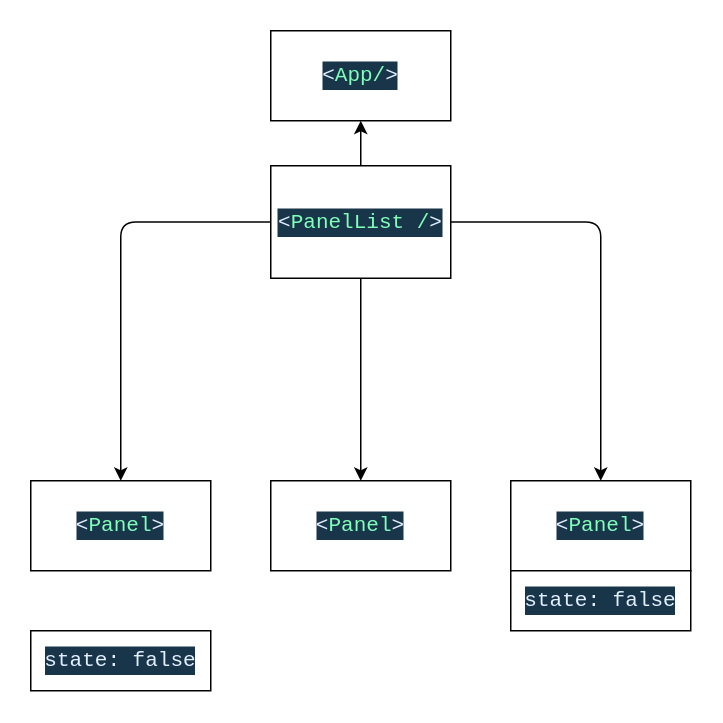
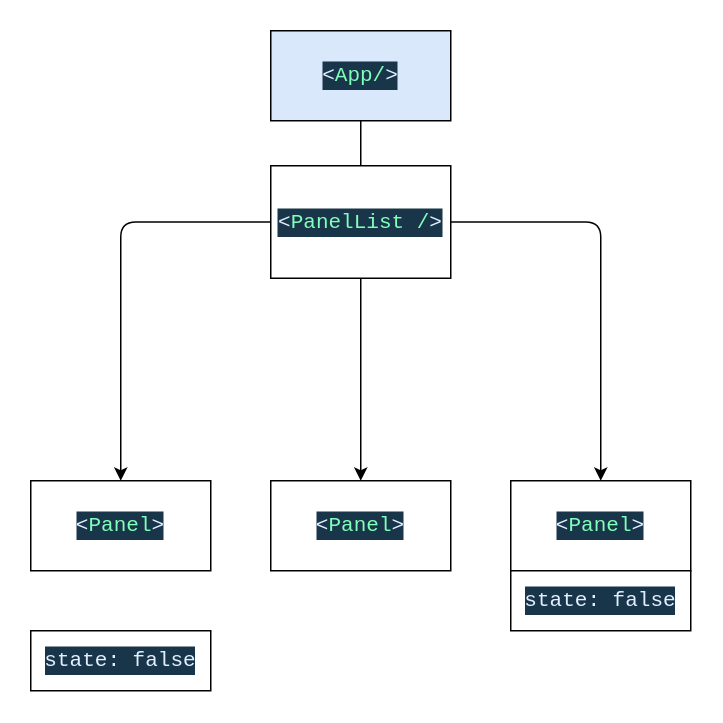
(361, 76) -> (361, 76)
(361, 132) -> (361, 127)
